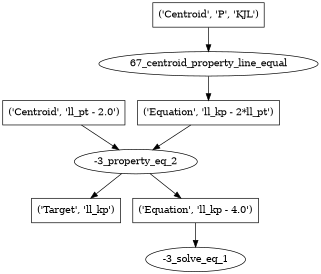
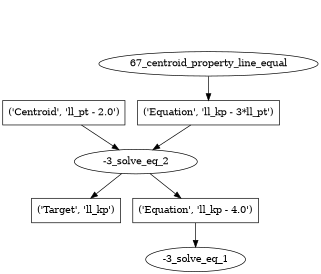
(209, 15) -> none
(209, 113) -> (209, 113)
(136, 162) -> (136, 162)
